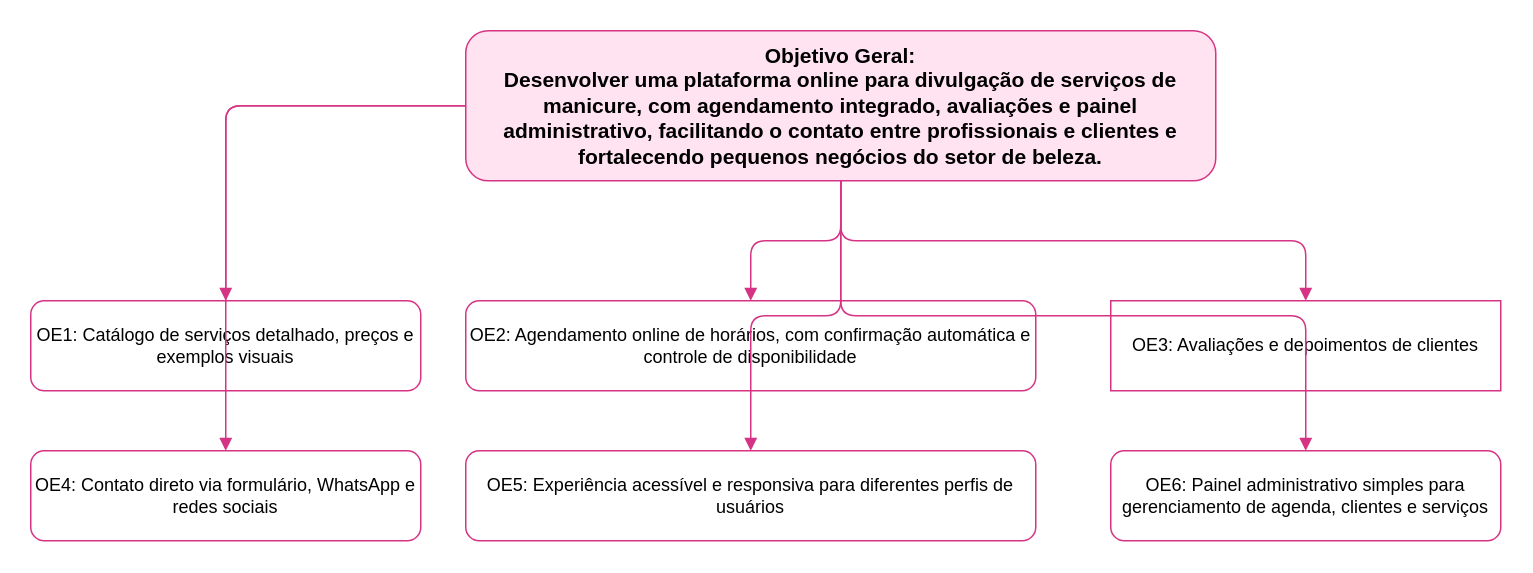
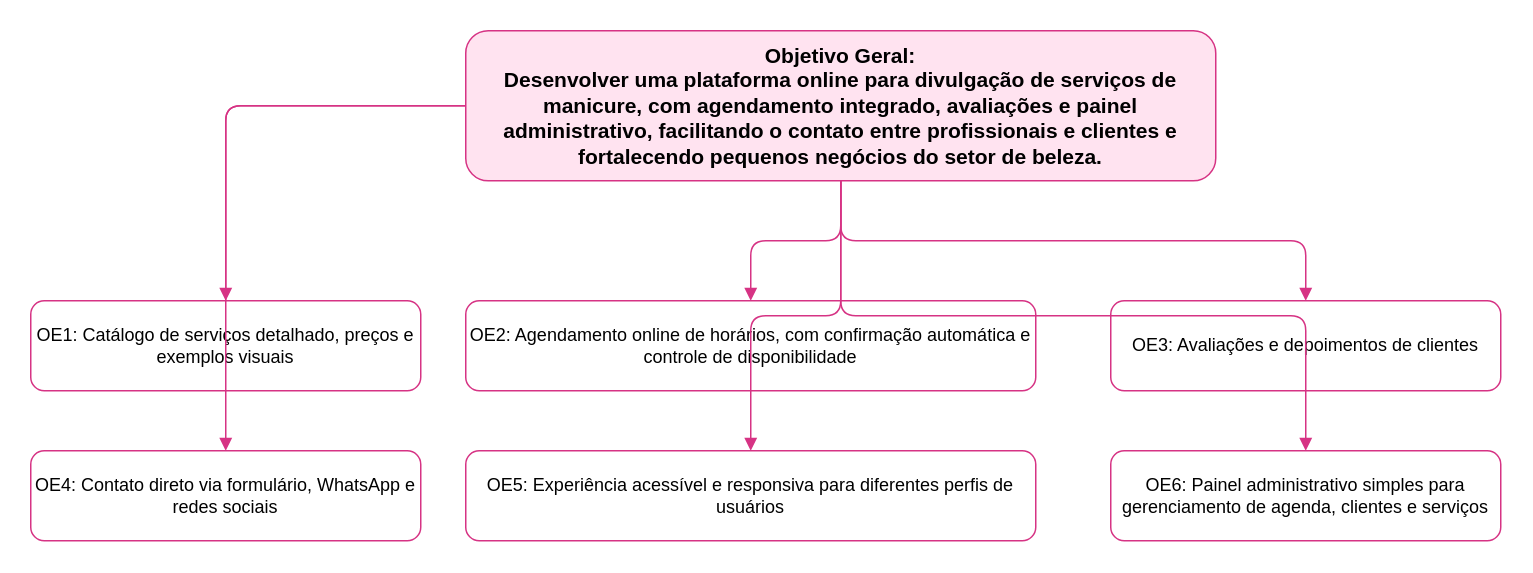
(1306, 346) -> (1306, 346)
